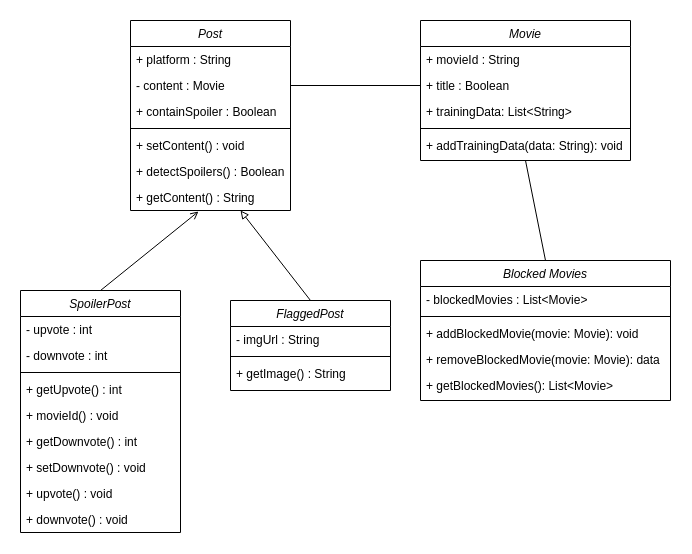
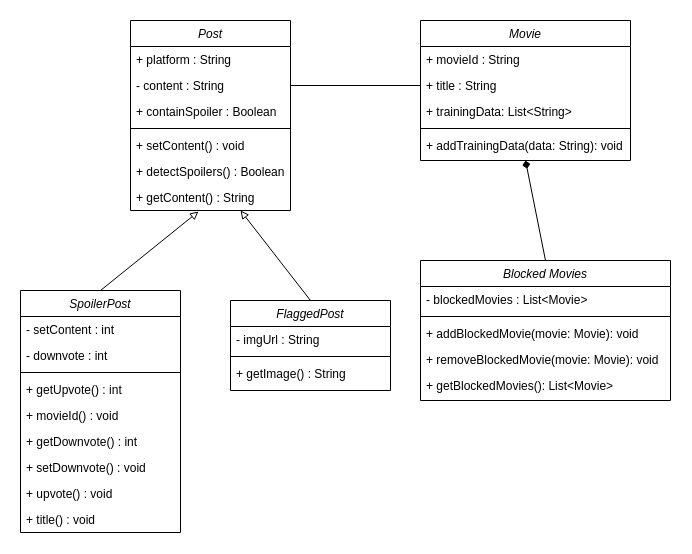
(185, 86) -> (189, 86)
(472, 86) -> (469, 86)
(527, 166) -> (527, 169)
(193, 216) -> (191, 218)
(65, 330) -> (79, 330)
(548, 360) -> (546, 360)
(82, 520) -> (69, 520)
